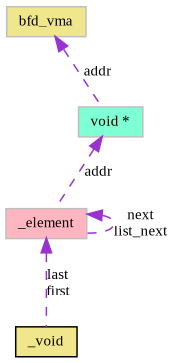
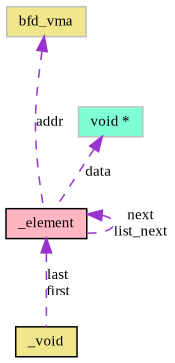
(83, 78) -> (36, 130)
(99, 172) -> (99, 172)
(46, 224) -> (46, 224)
